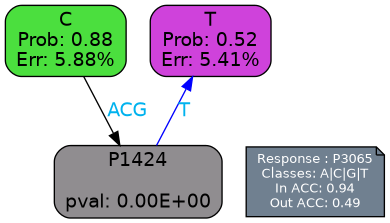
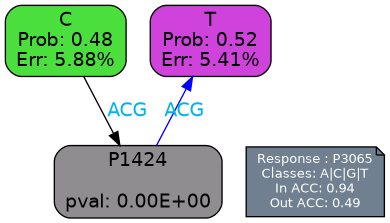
(66, 41) -> (66, 41)
(184, 111) -> (184, 111)
